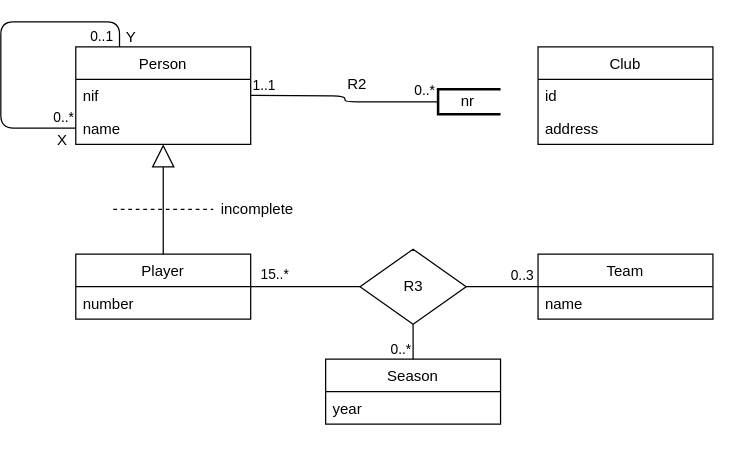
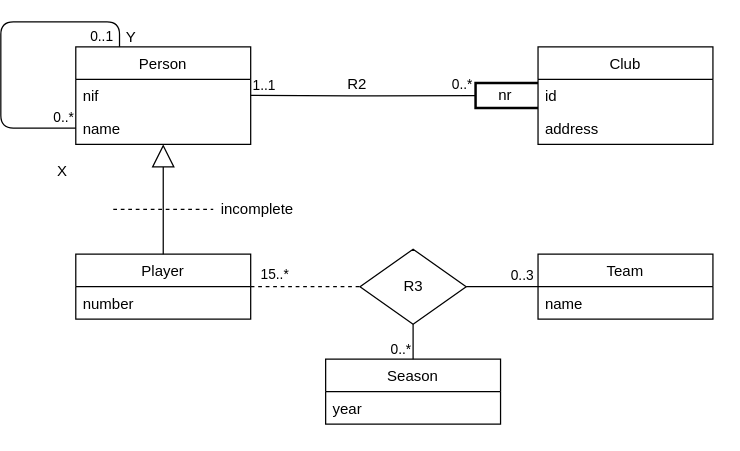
(469, 102) -> (507, 96)
(62, 141) -> (62, 172)
(304, 287) -> (304, 287)
